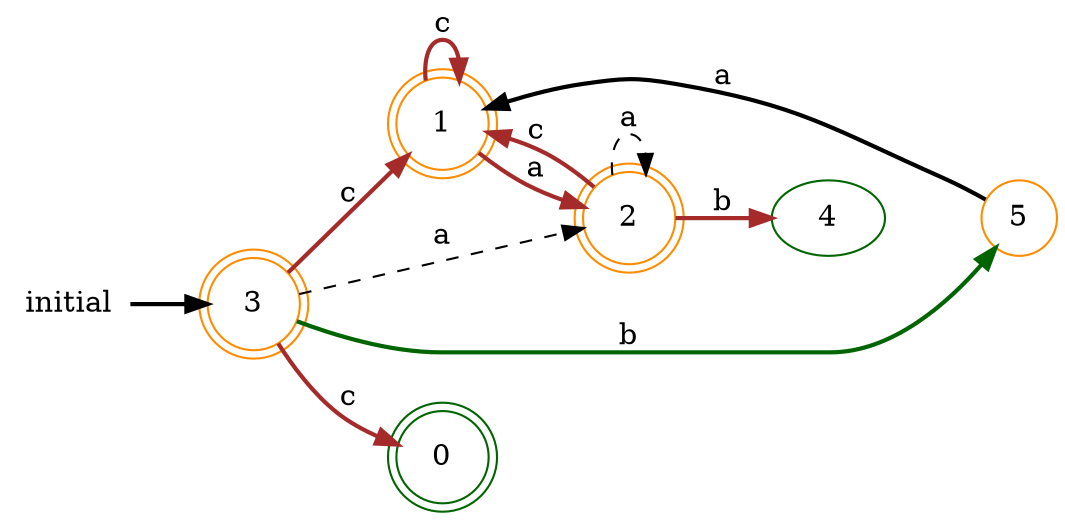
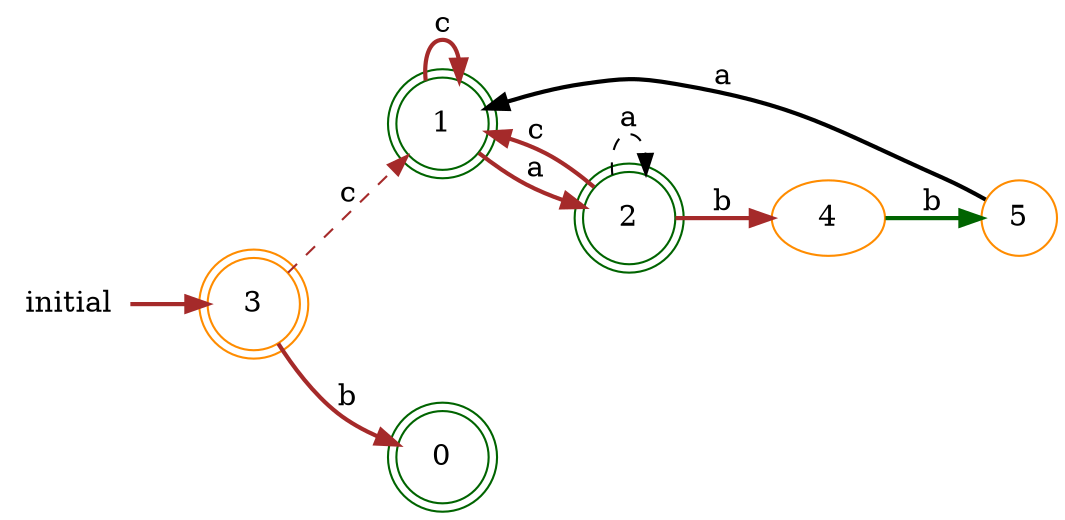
(443, 124) -> (443, 124)
(629, 218) -> (629, 218)
(828, 218) -> (828, 218)
(340, 221) -> (340, 221)
(431, 263) -> none
(158, 304) -> (158, 304)
(652, 352) -> (923, 218)
(348, 397) -> (348, 397)
